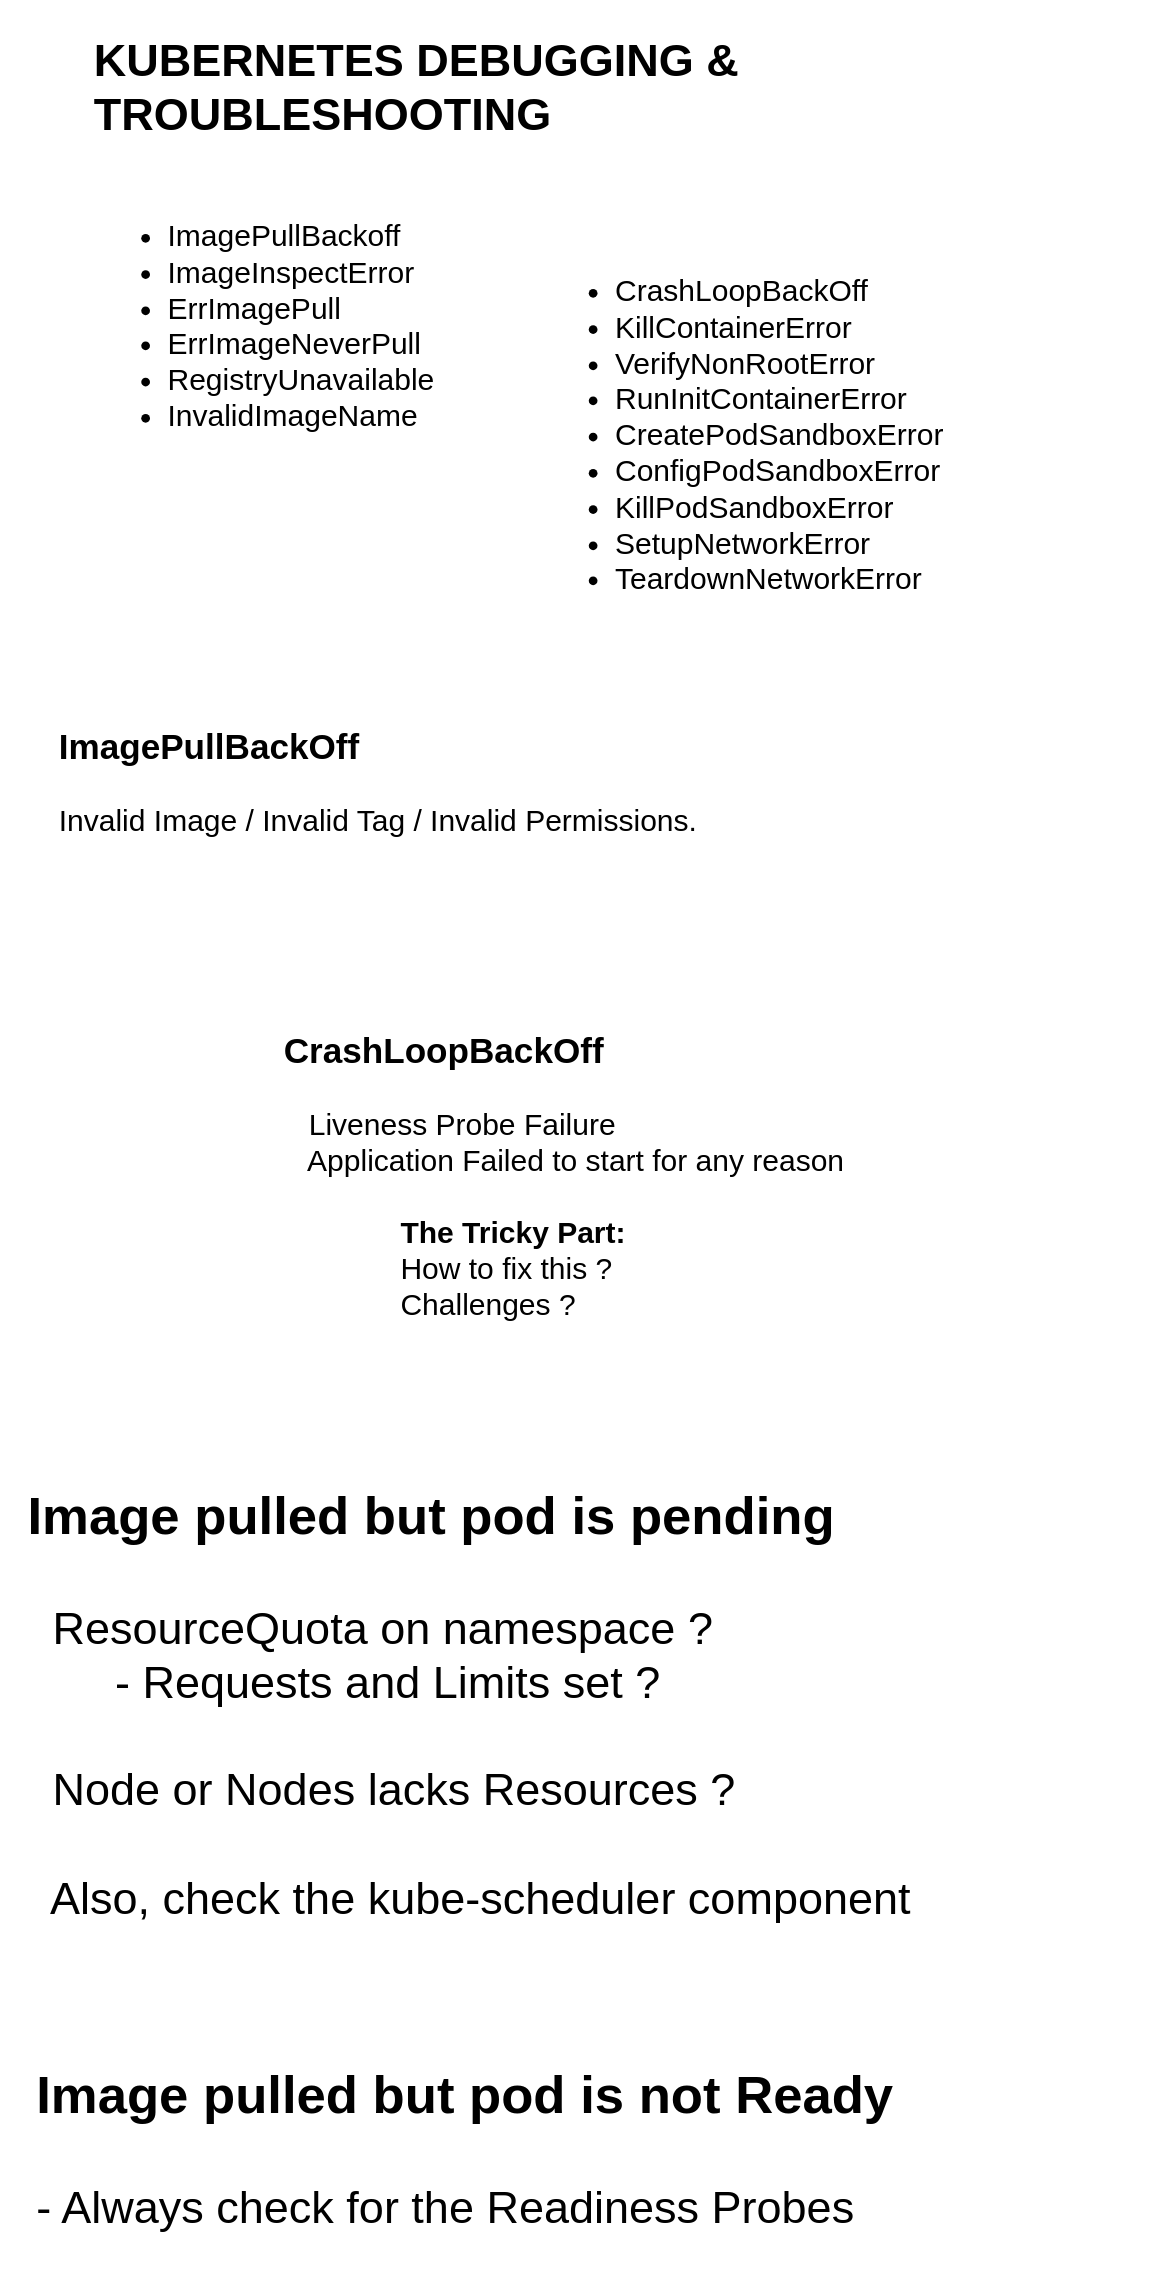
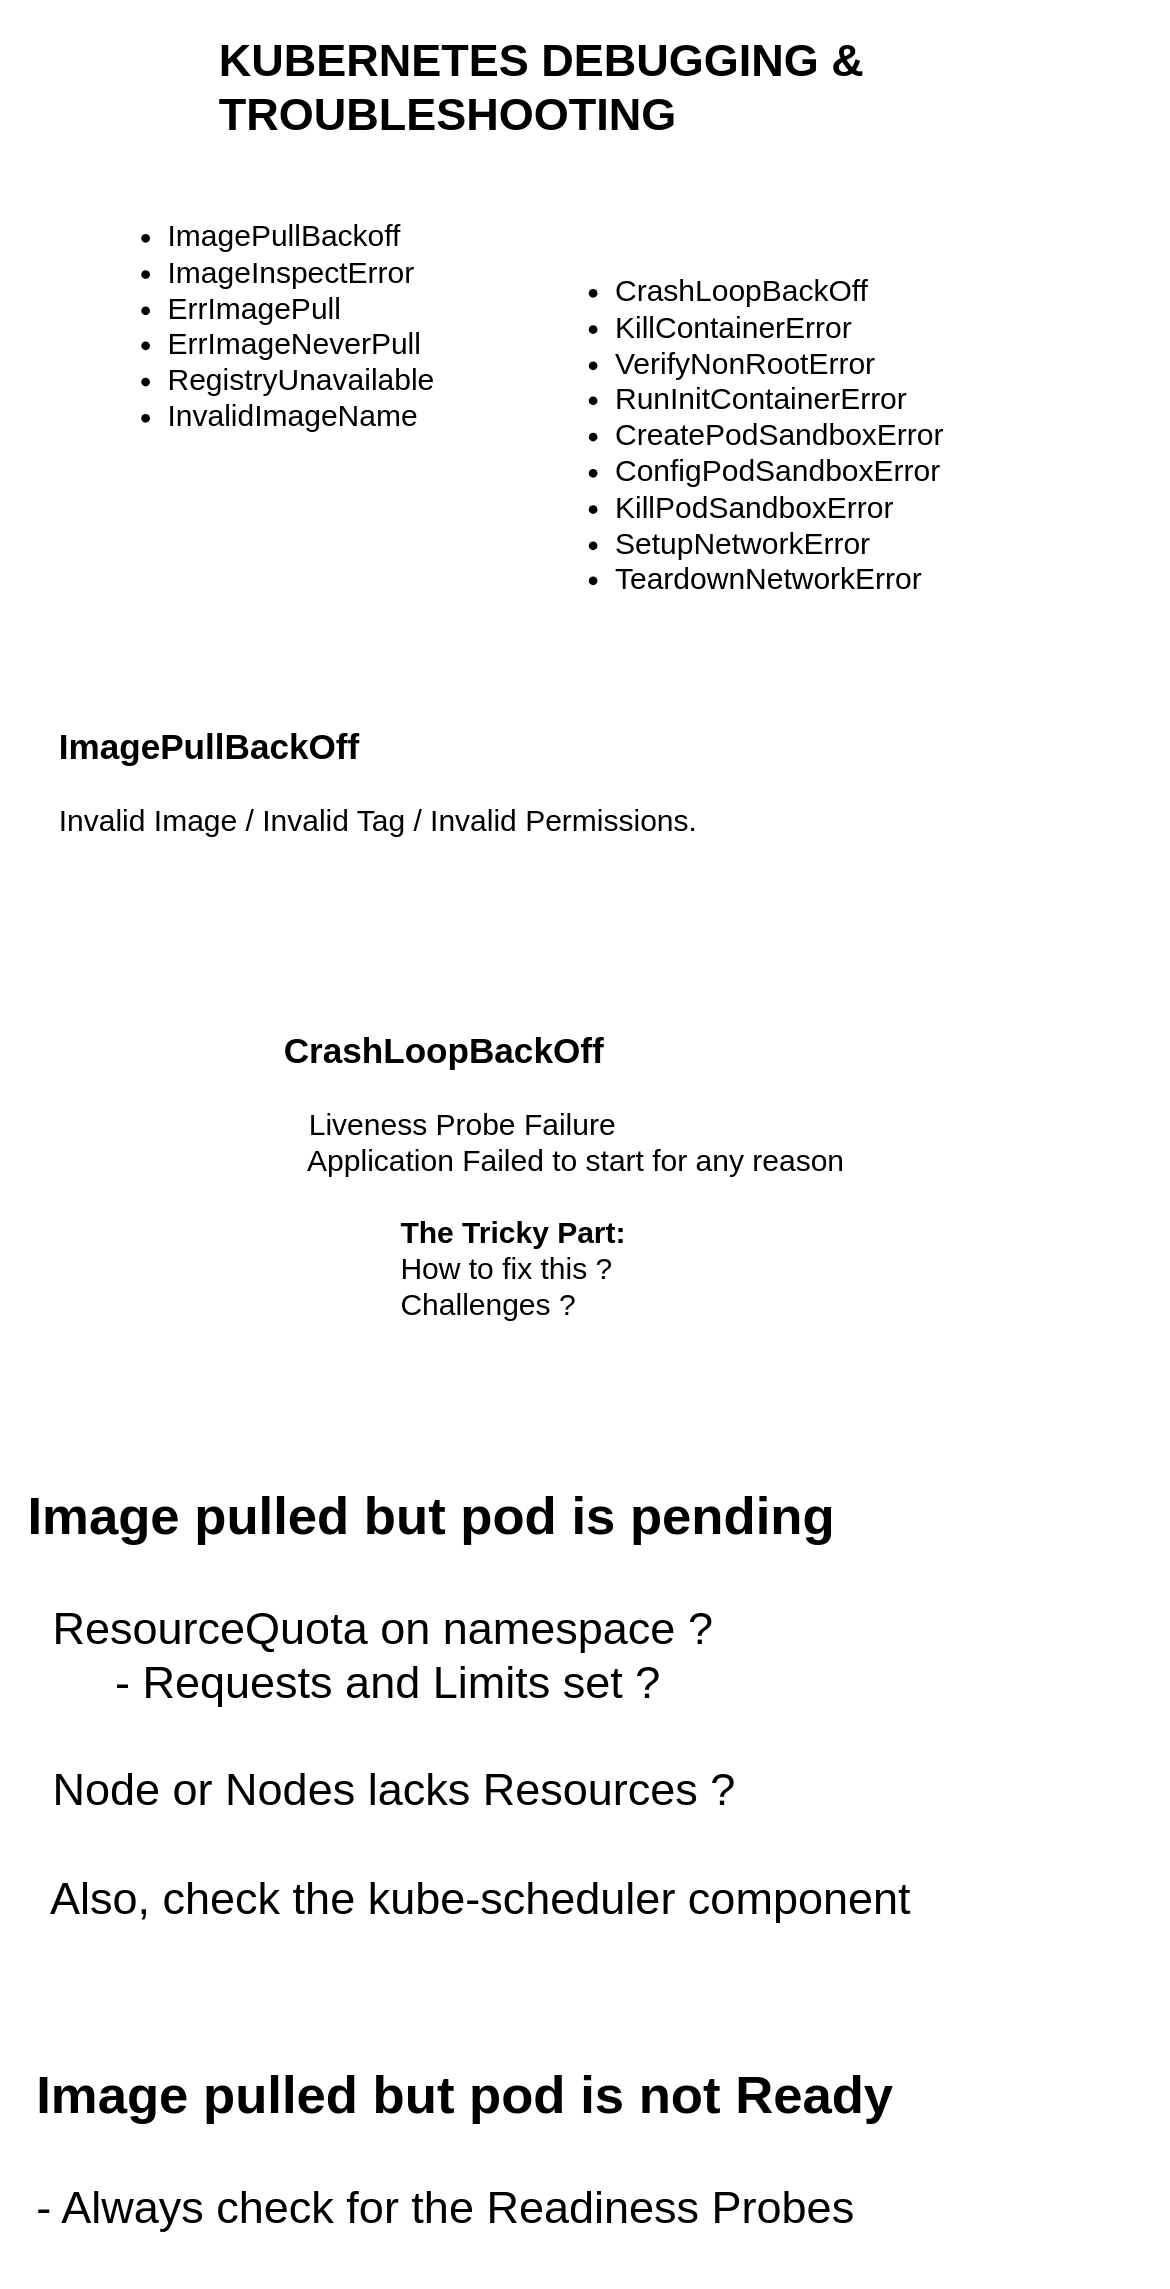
(555, 96) -> (680, 96)
